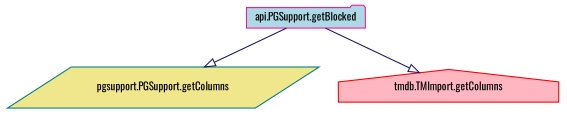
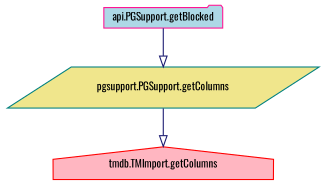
(367, 48) -> (163, 122)
